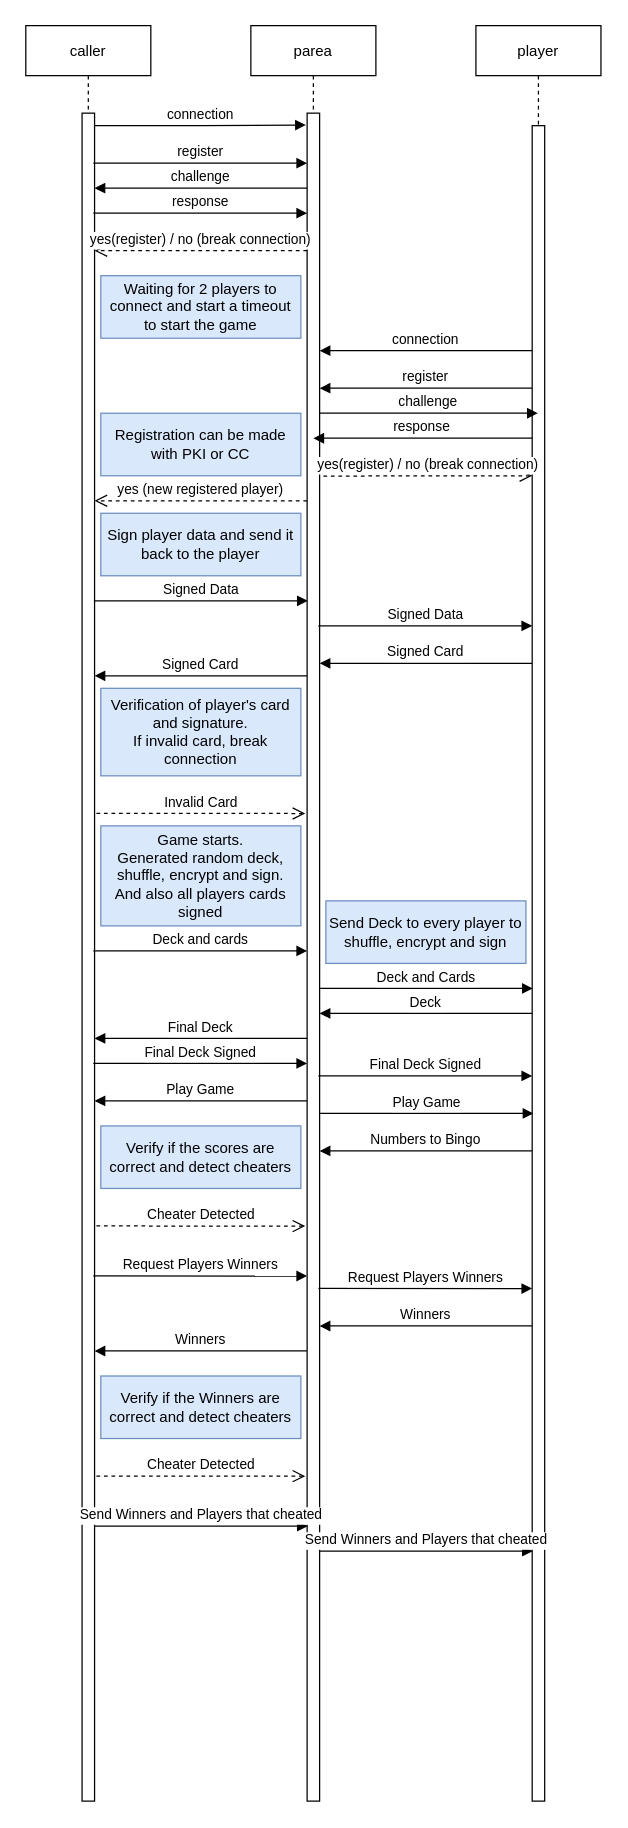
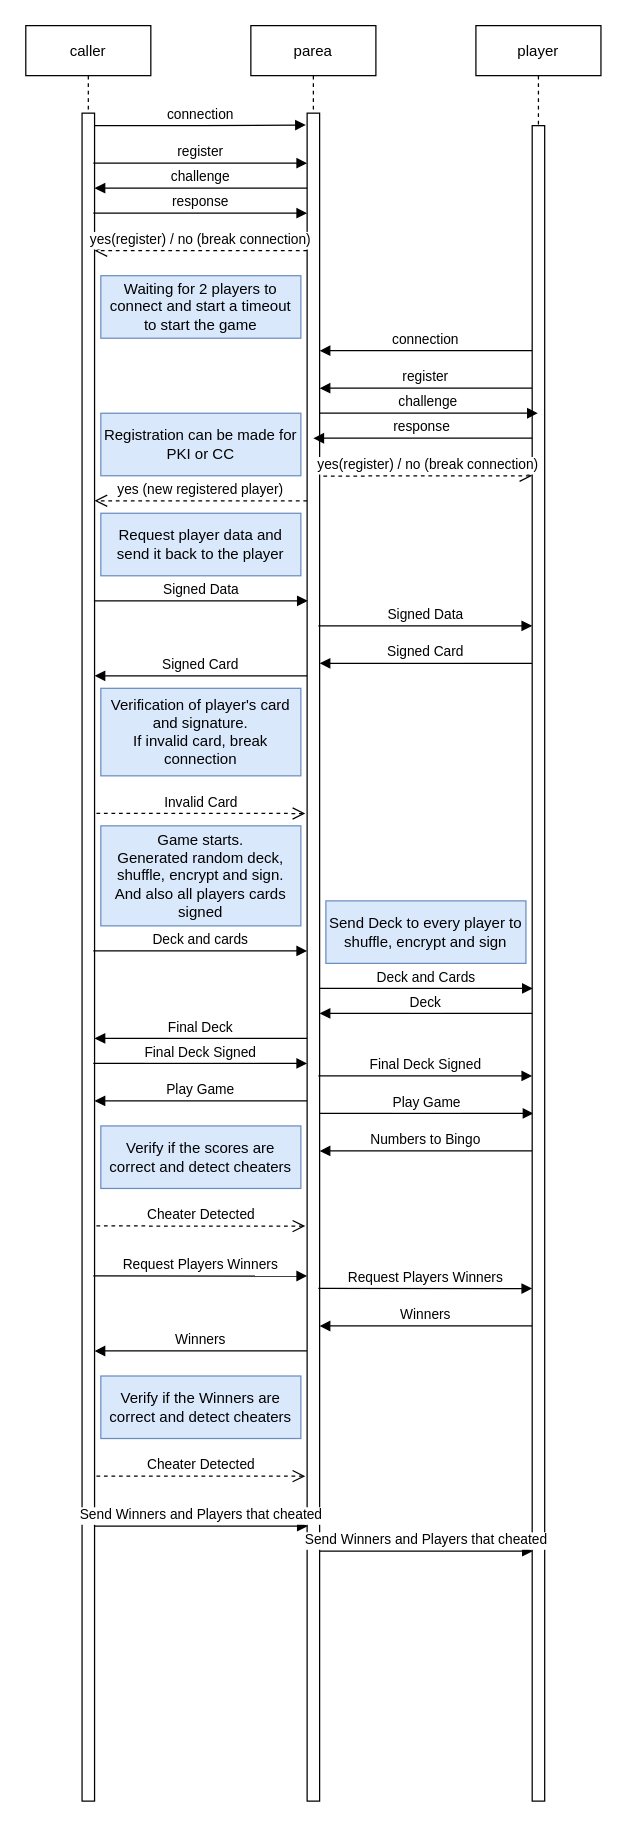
(201, 444) -> (201, 444)
(201, 544) -> (201, 544)
